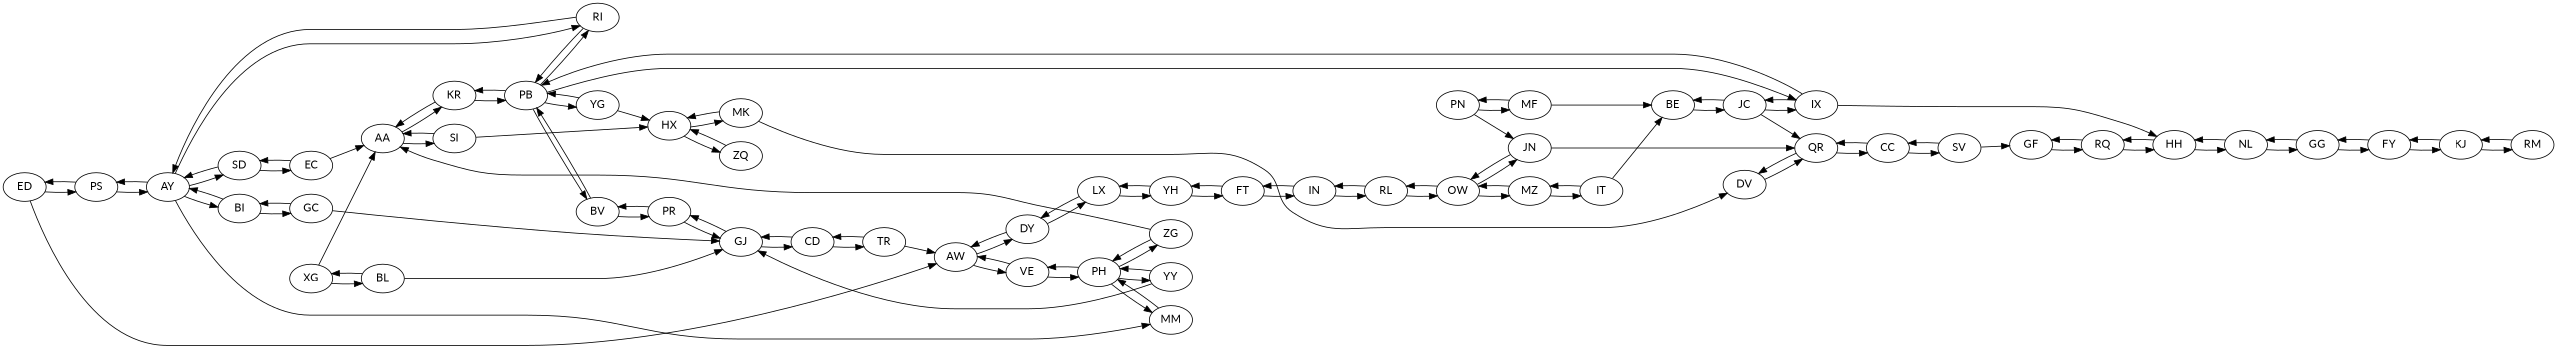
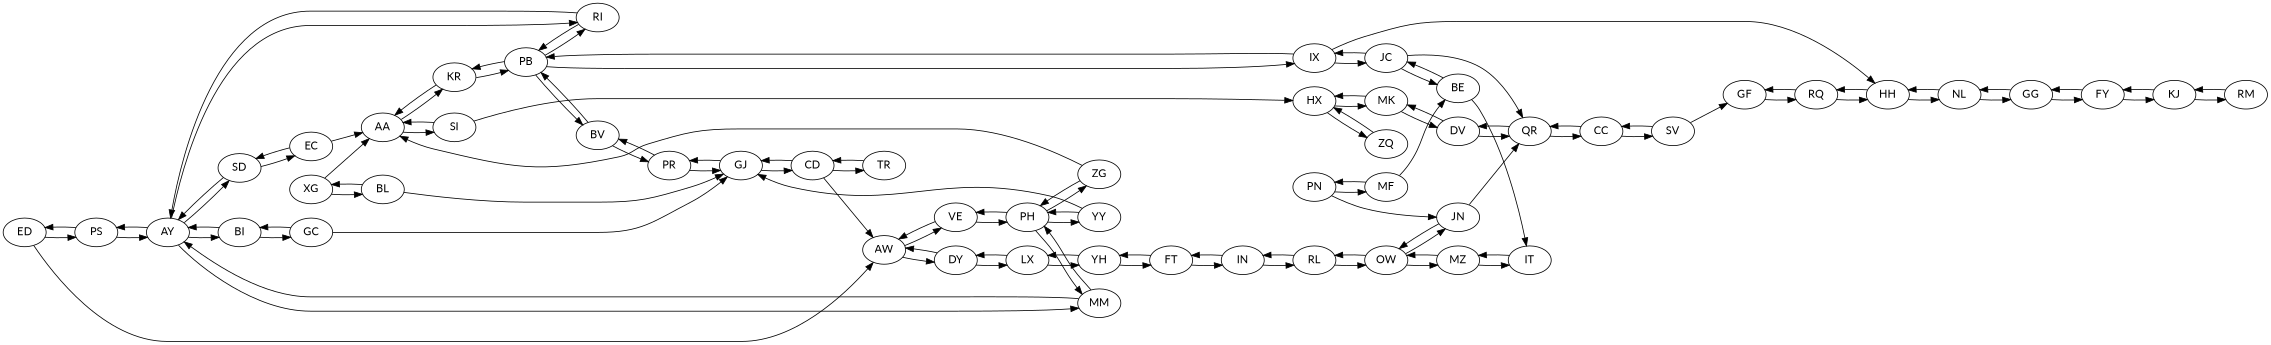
(598, 105) -> none
none -> (1428, 113)
(1632, 154) -> (1506, 169)
(916, 249) -> (846, 205)
none -> (629, 297)
